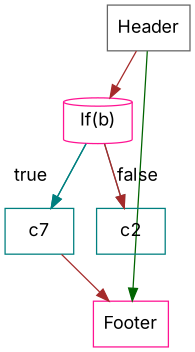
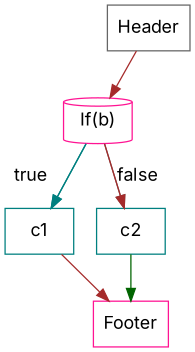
(140, 170) -> (131, 271)
(39, 231) -> (39, 231)
